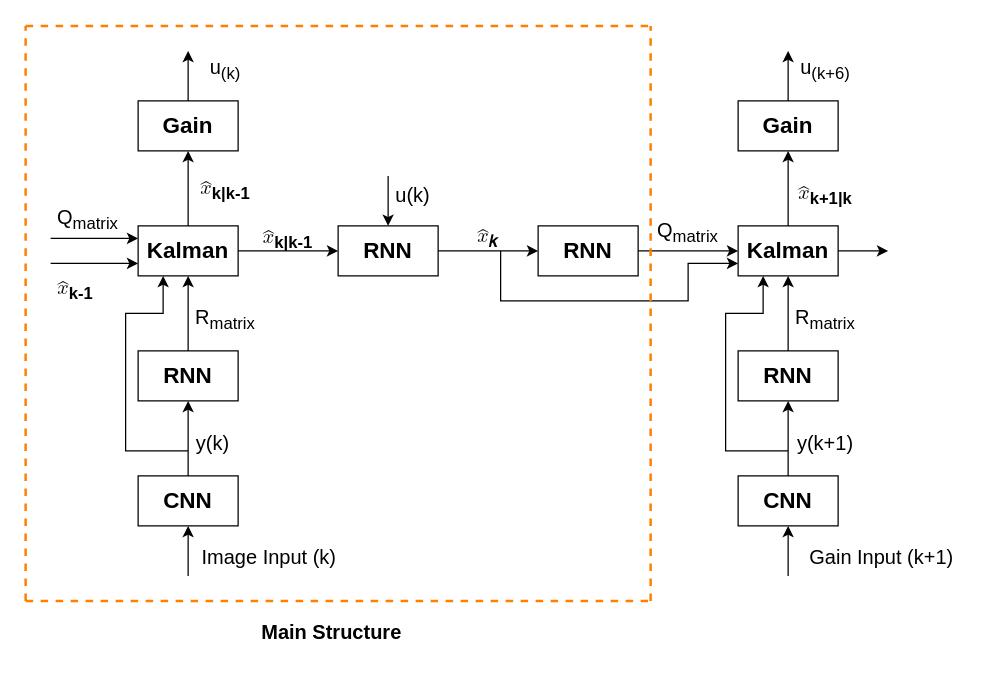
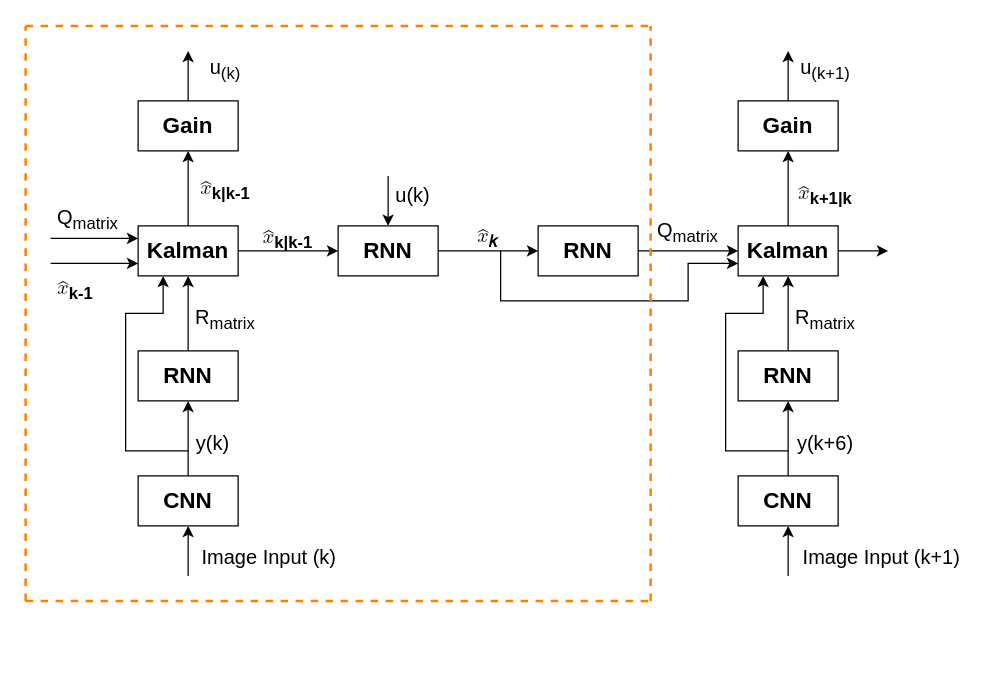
(826, 69) -> (826, 69)
(826, 443) -> (826, 443)
(882, 557) -> (882, 557)
(332, 632) -> none
